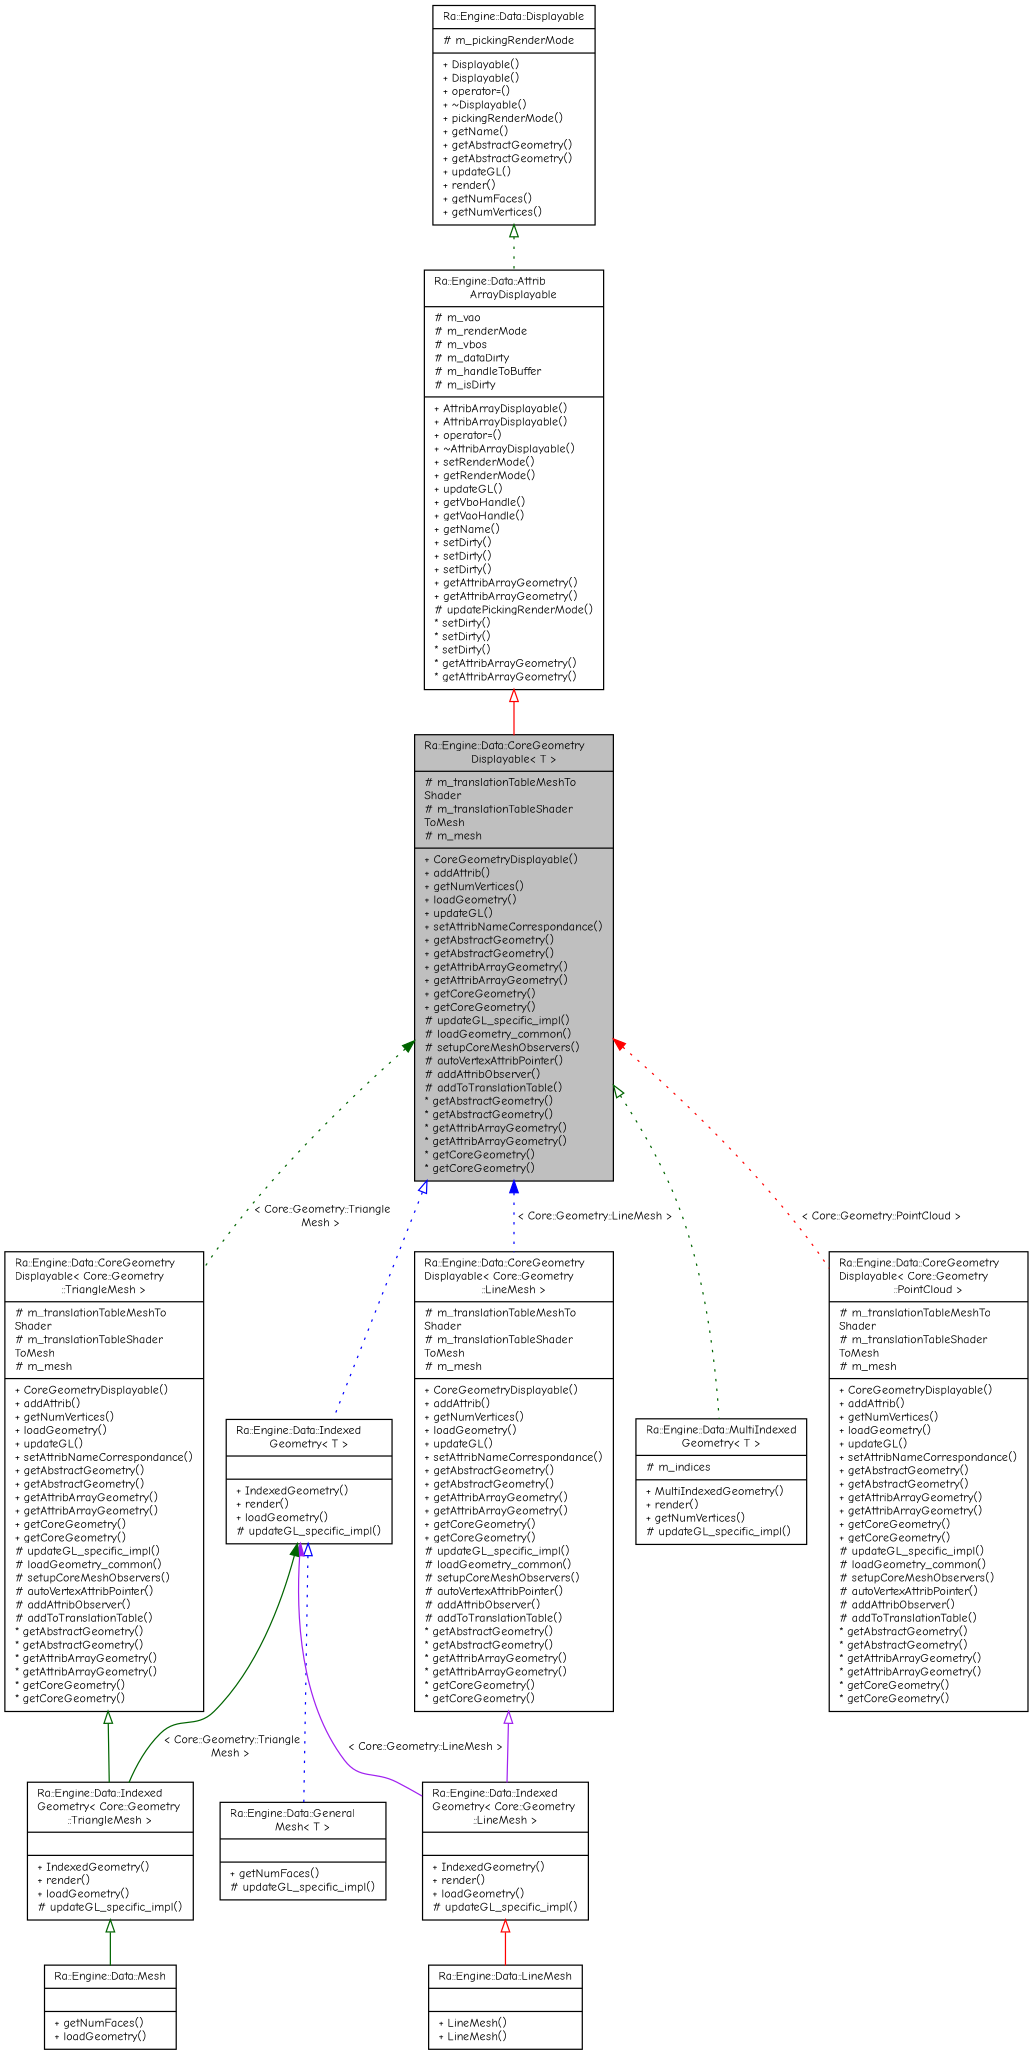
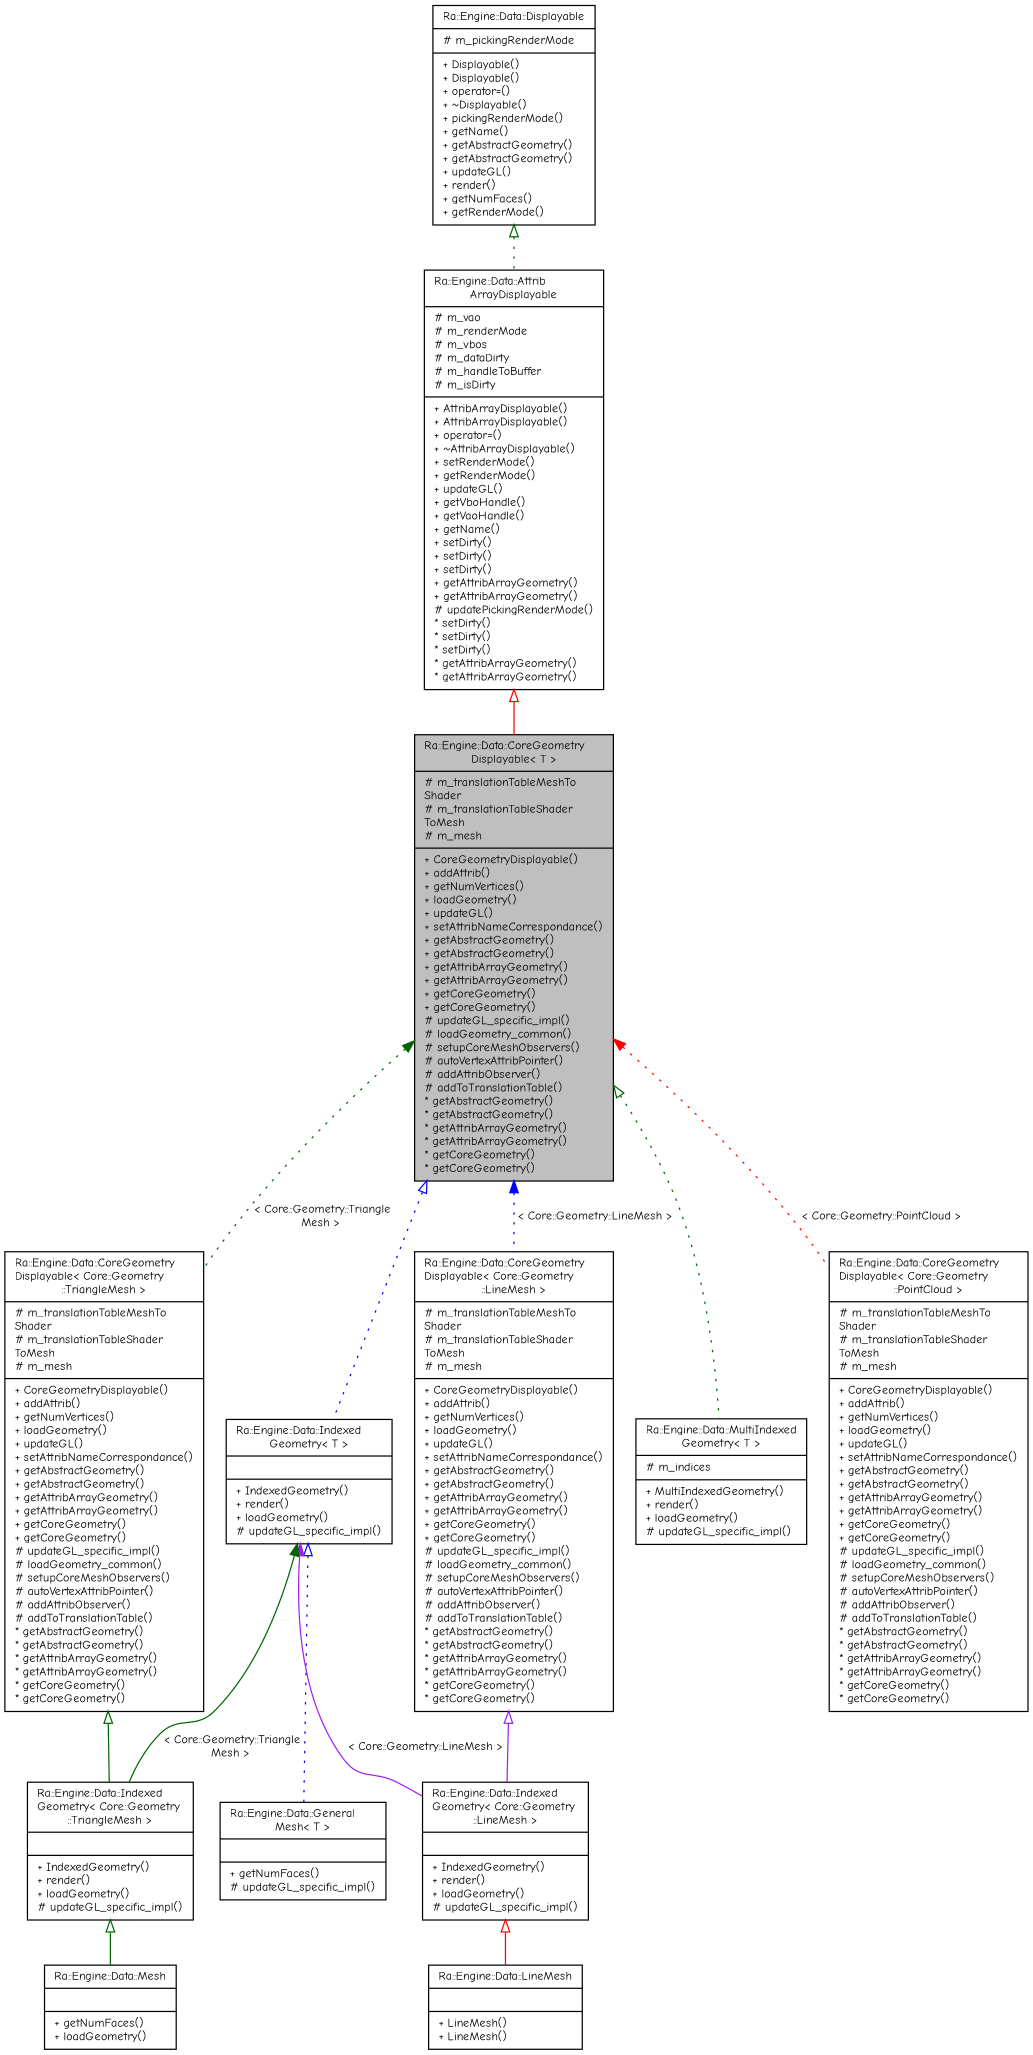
(493, 212) -> (494, 212)
(696, 1518) -> (692, 1518)
